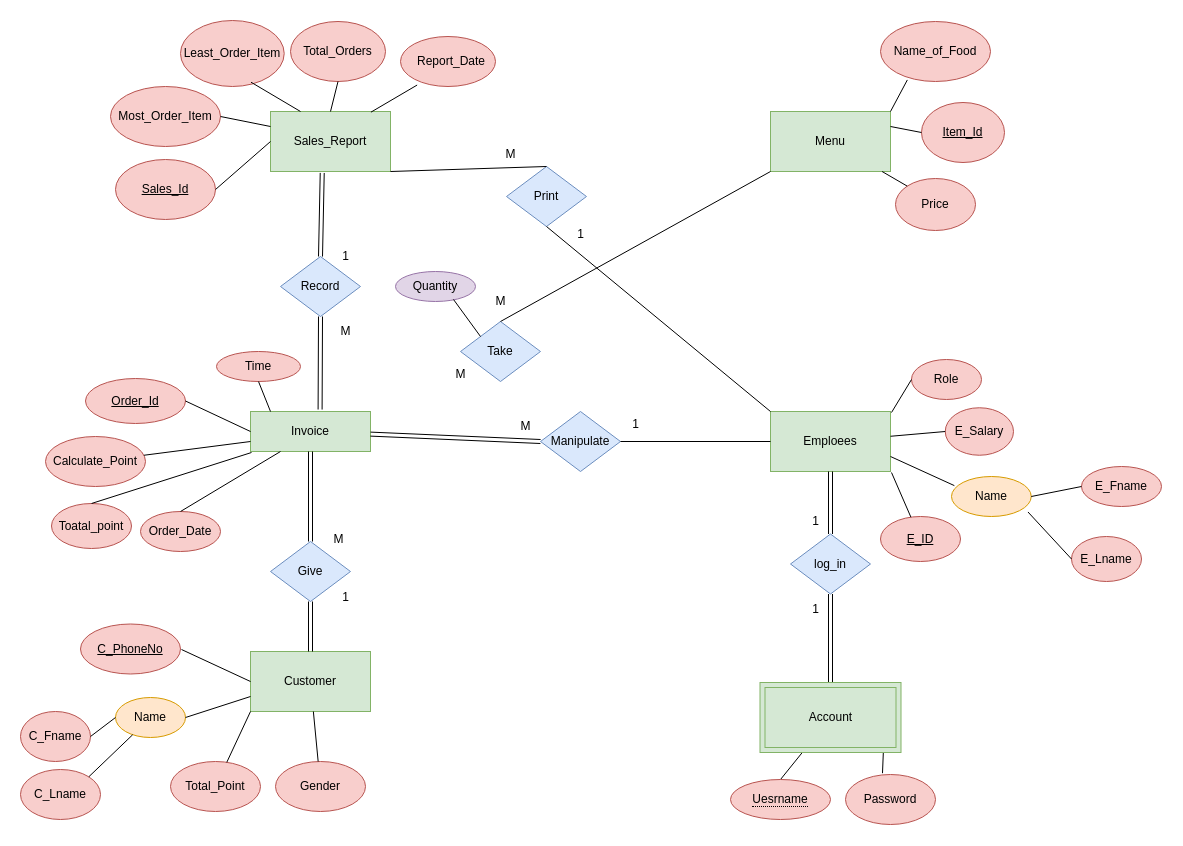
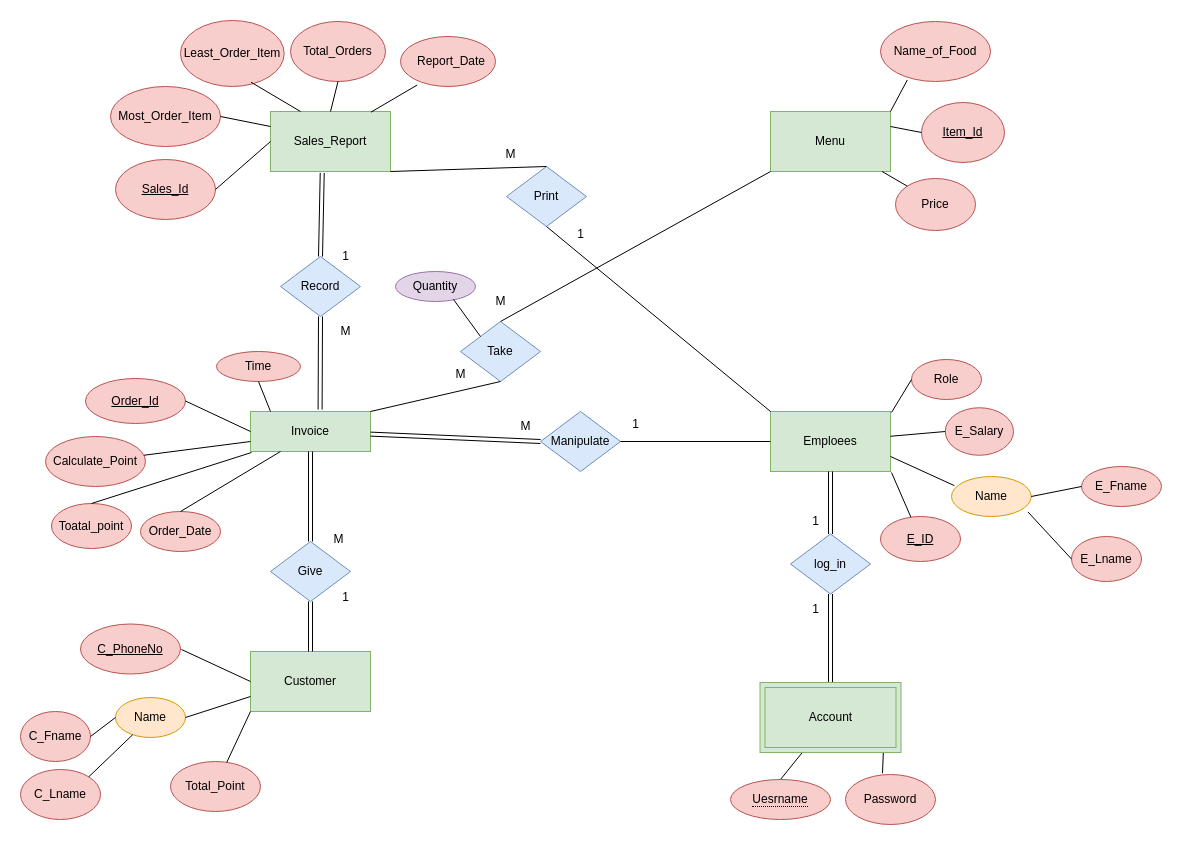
none -> (435, 397)
(316, 737) -> none
(321, 787) -> none
